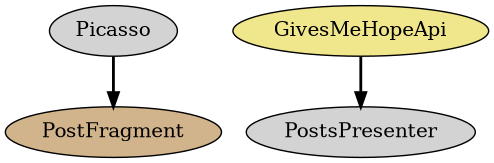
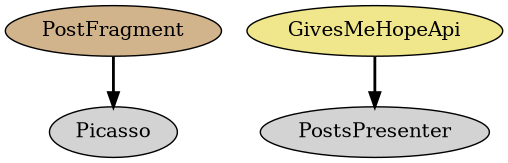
(113, 75) -> (113, 75)
